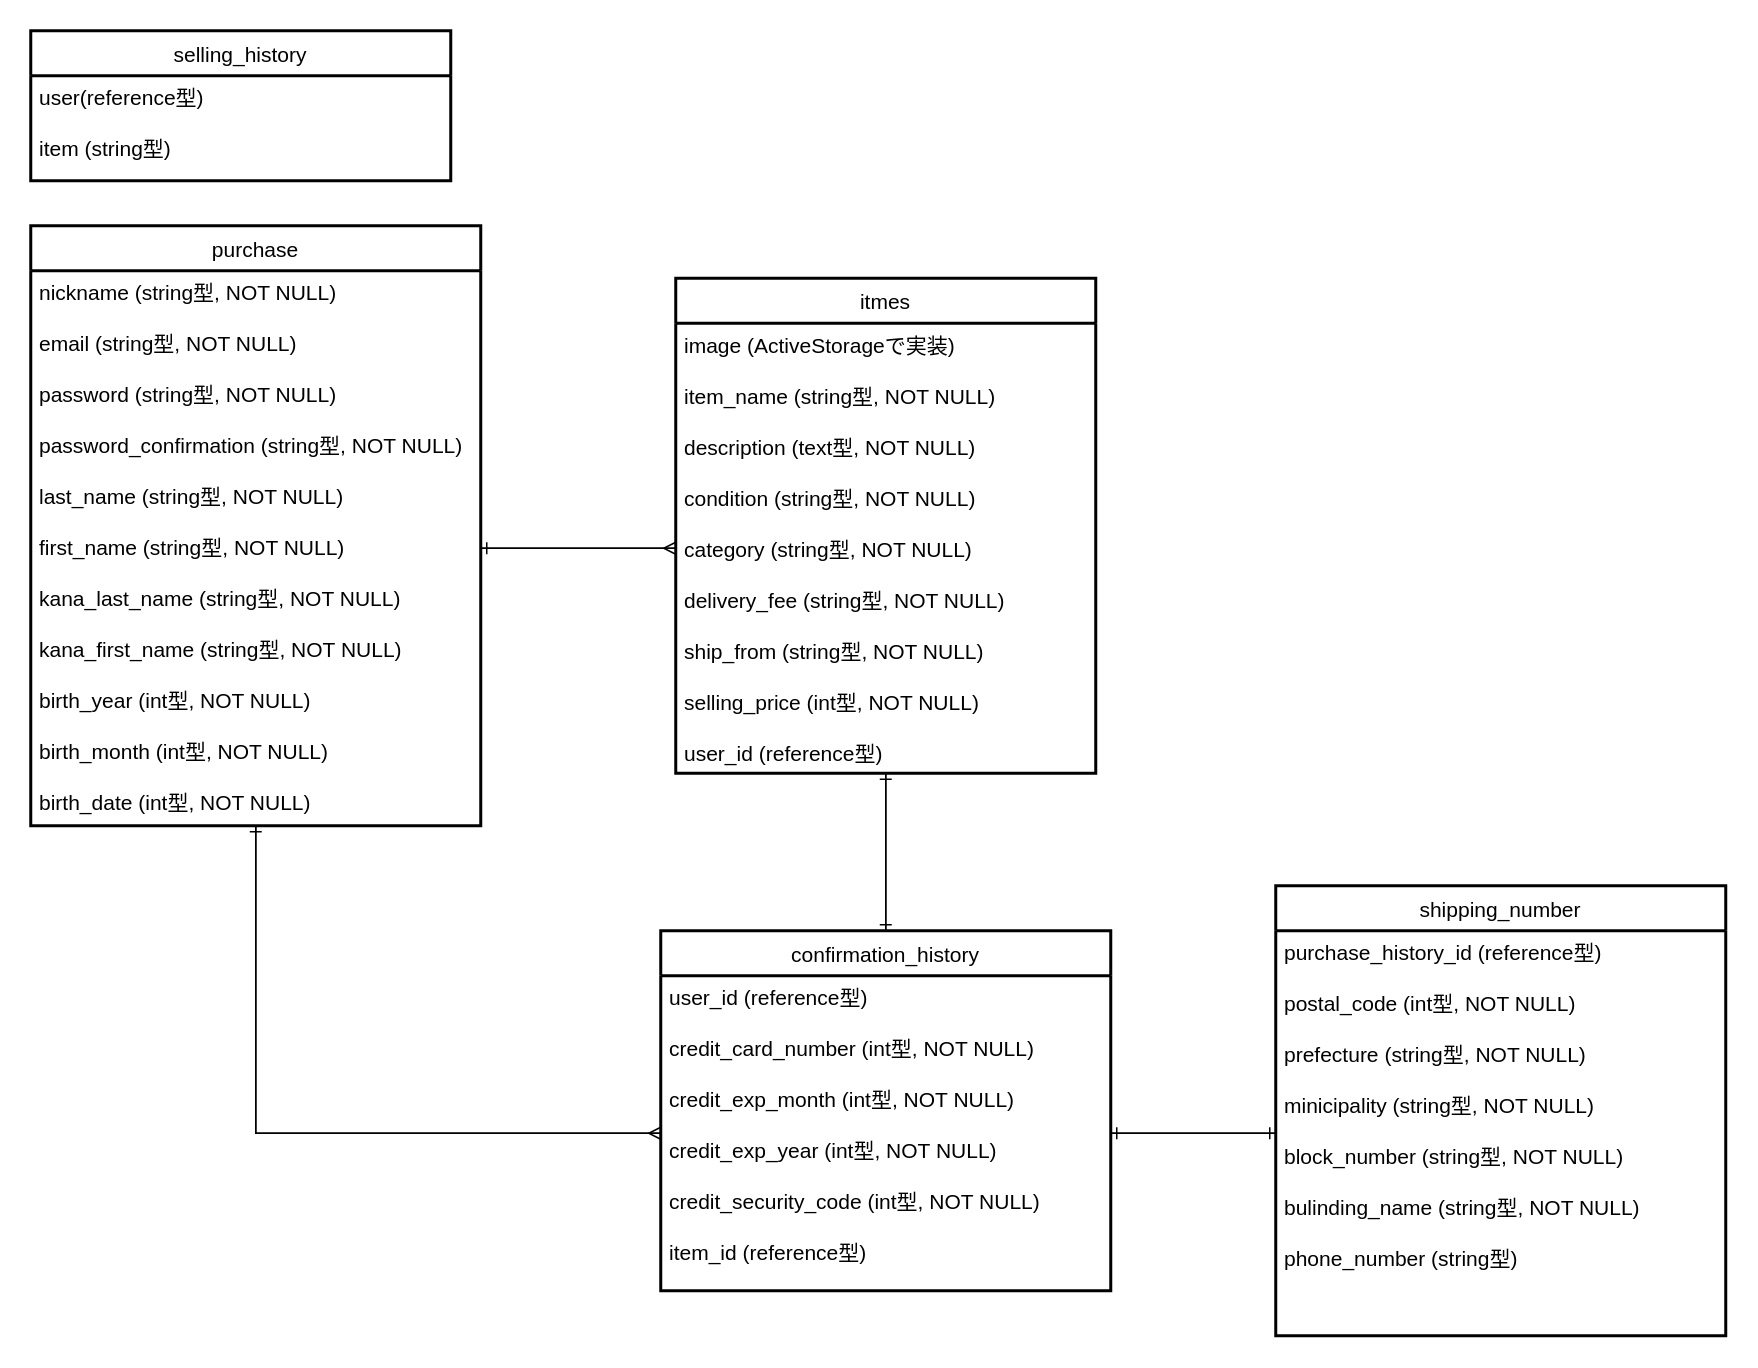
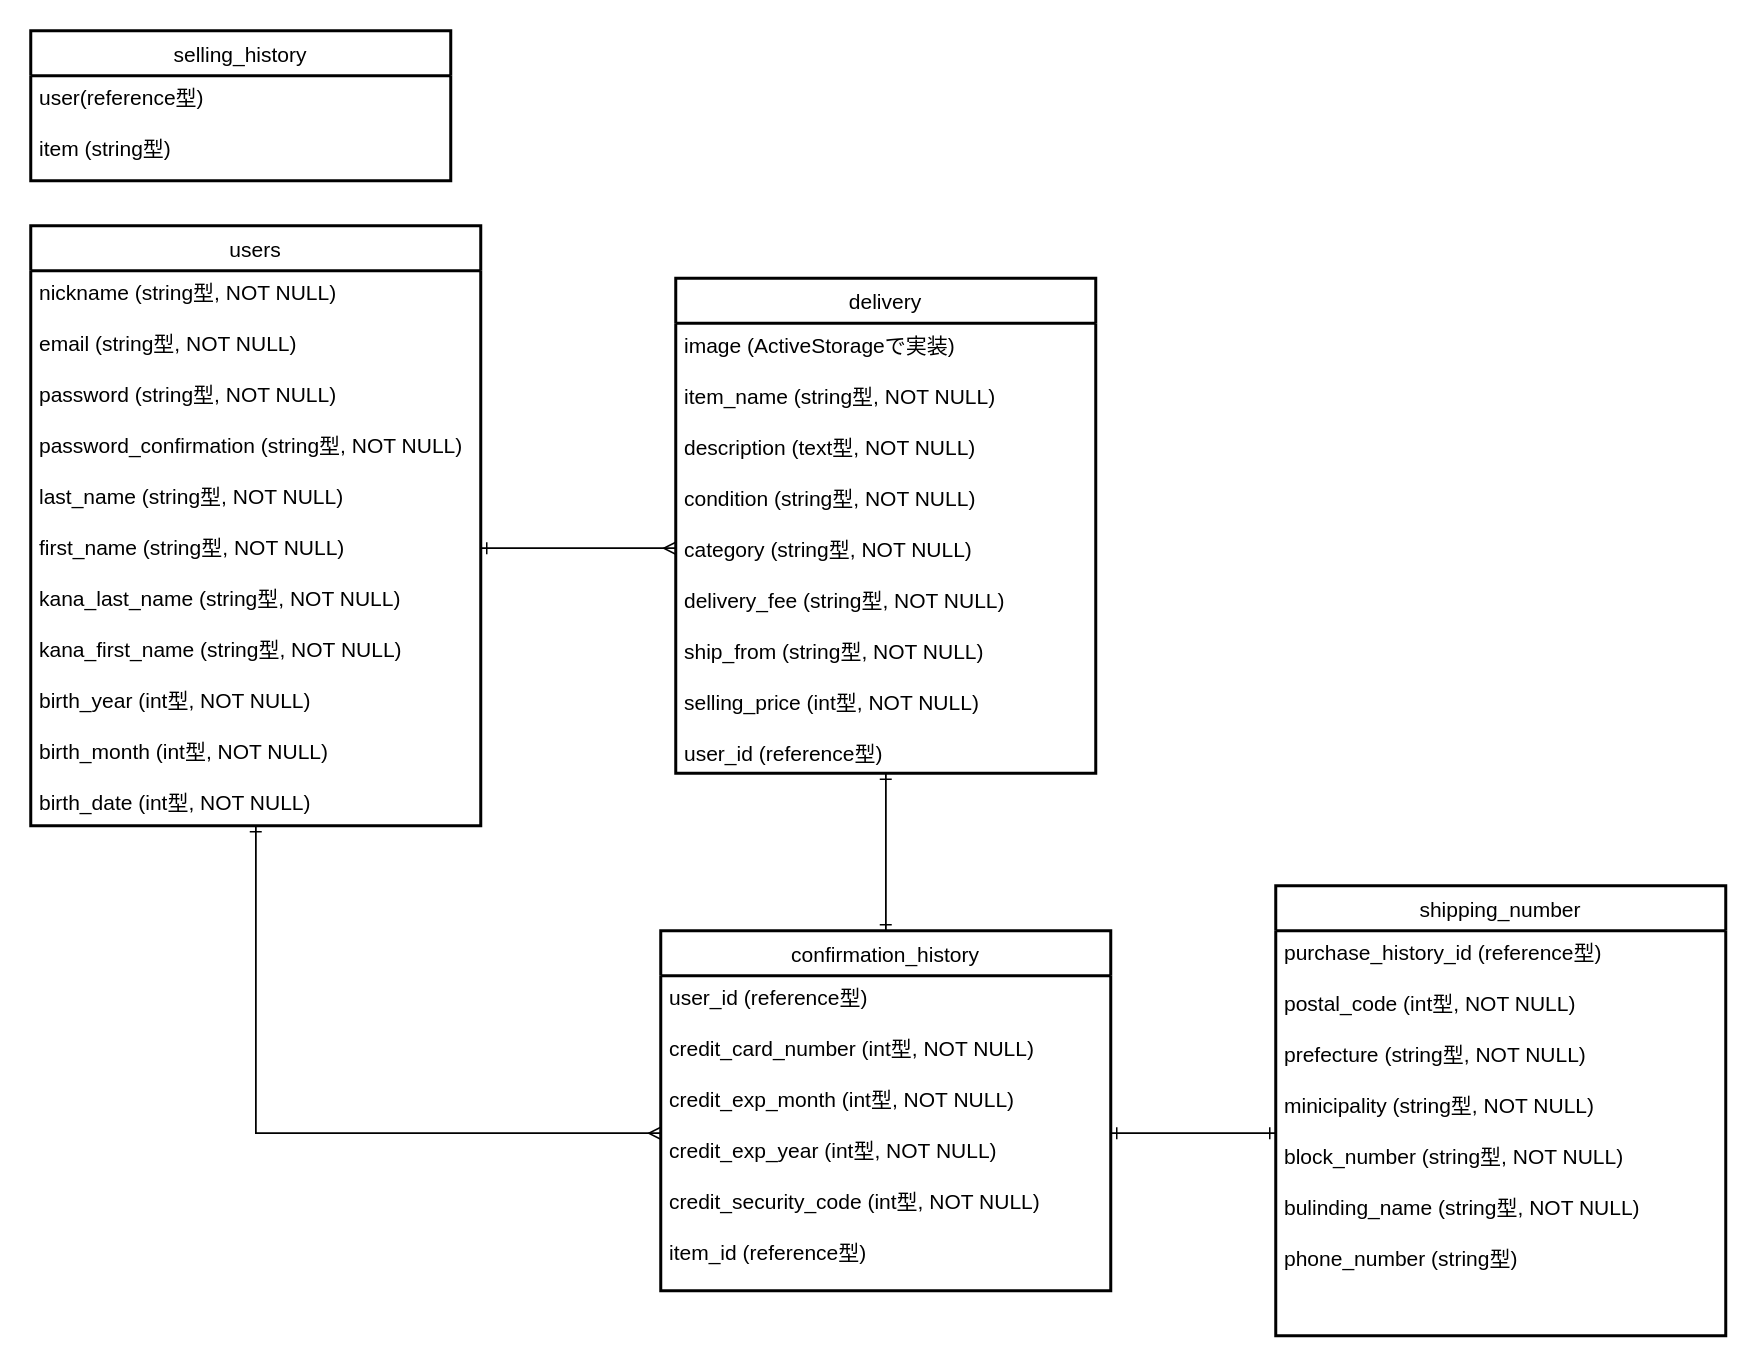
(255, 250) -> (255, 250)
(885, 302) -> (885, 302)
